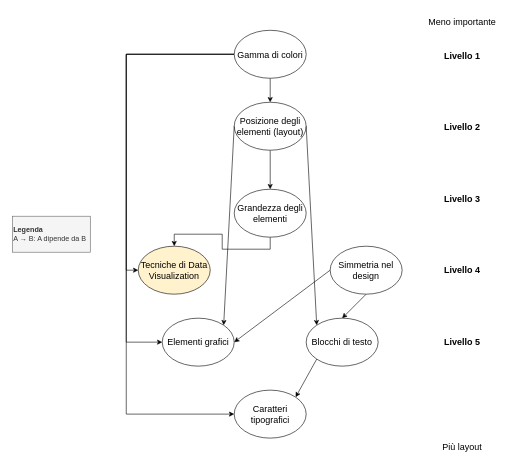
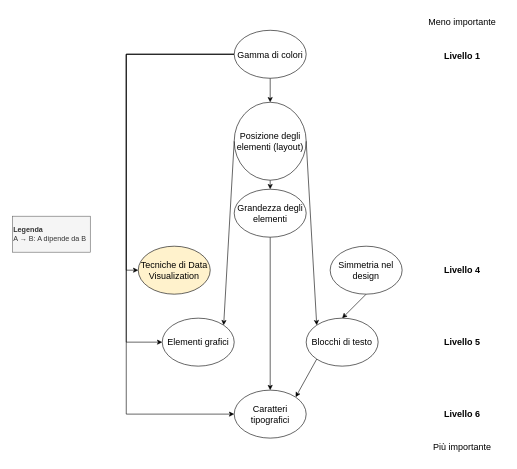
(270, 126) -> (270, 141)
(462, 126) -> none
(462, 198) -> none
(174, 236) -> (270, 313)
(284, 305) -> none
none -> (462, 414)
(463, 447) -> (463, 447)
